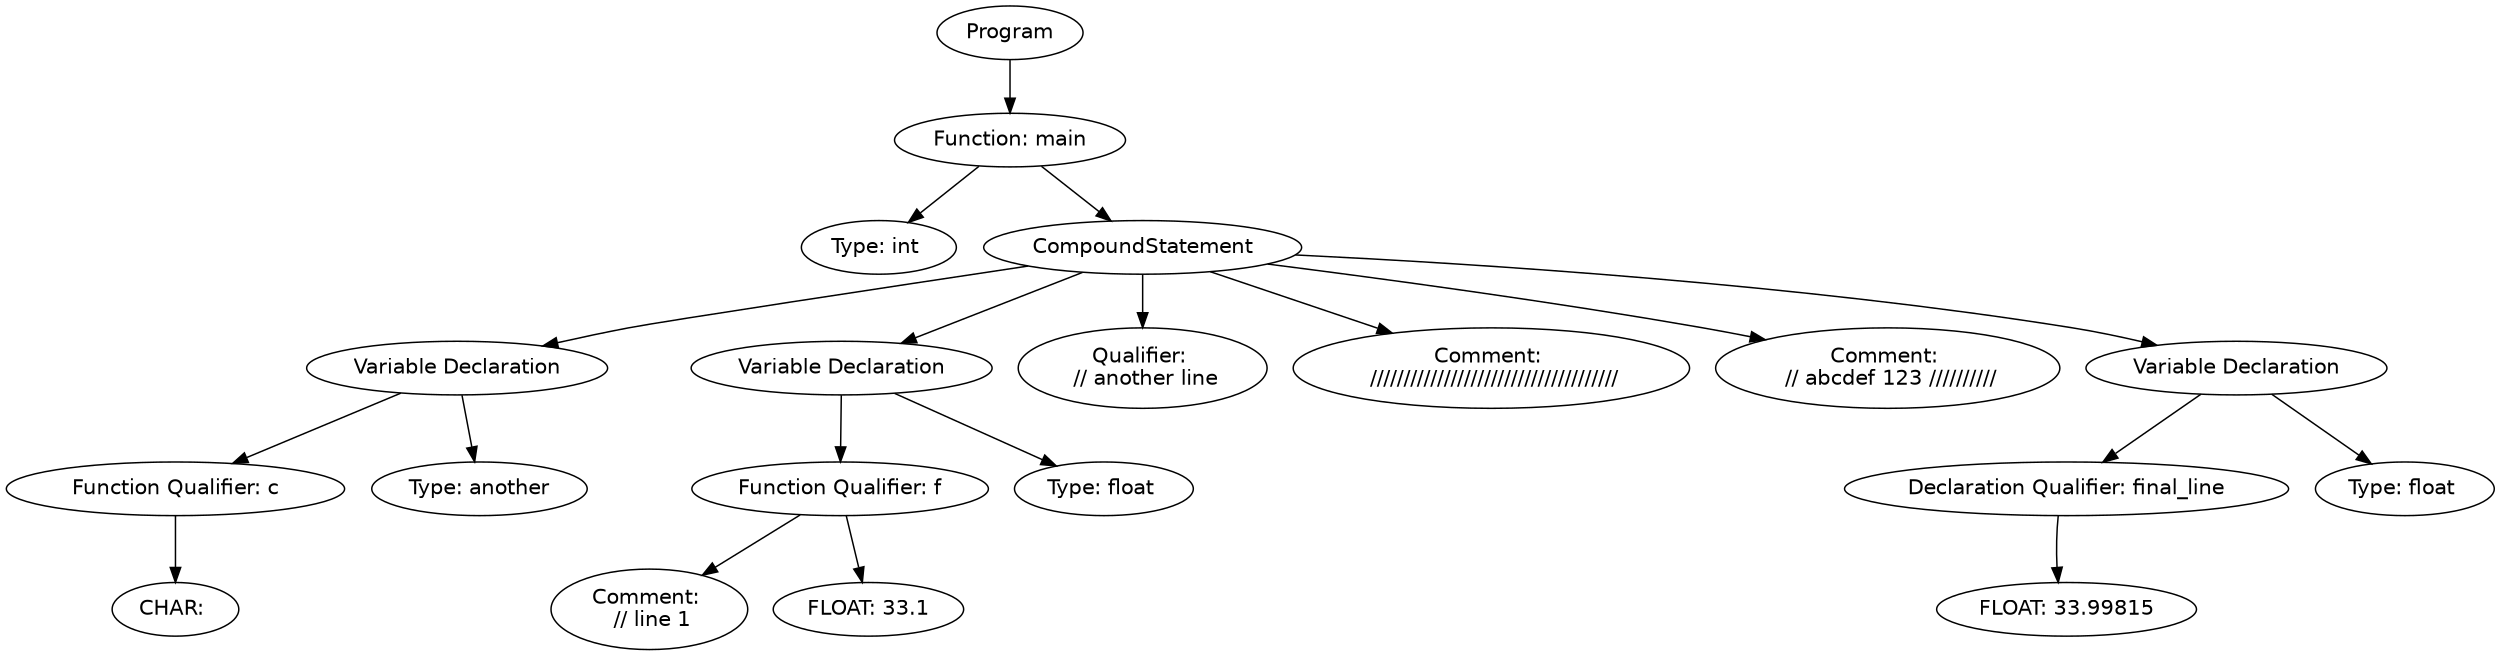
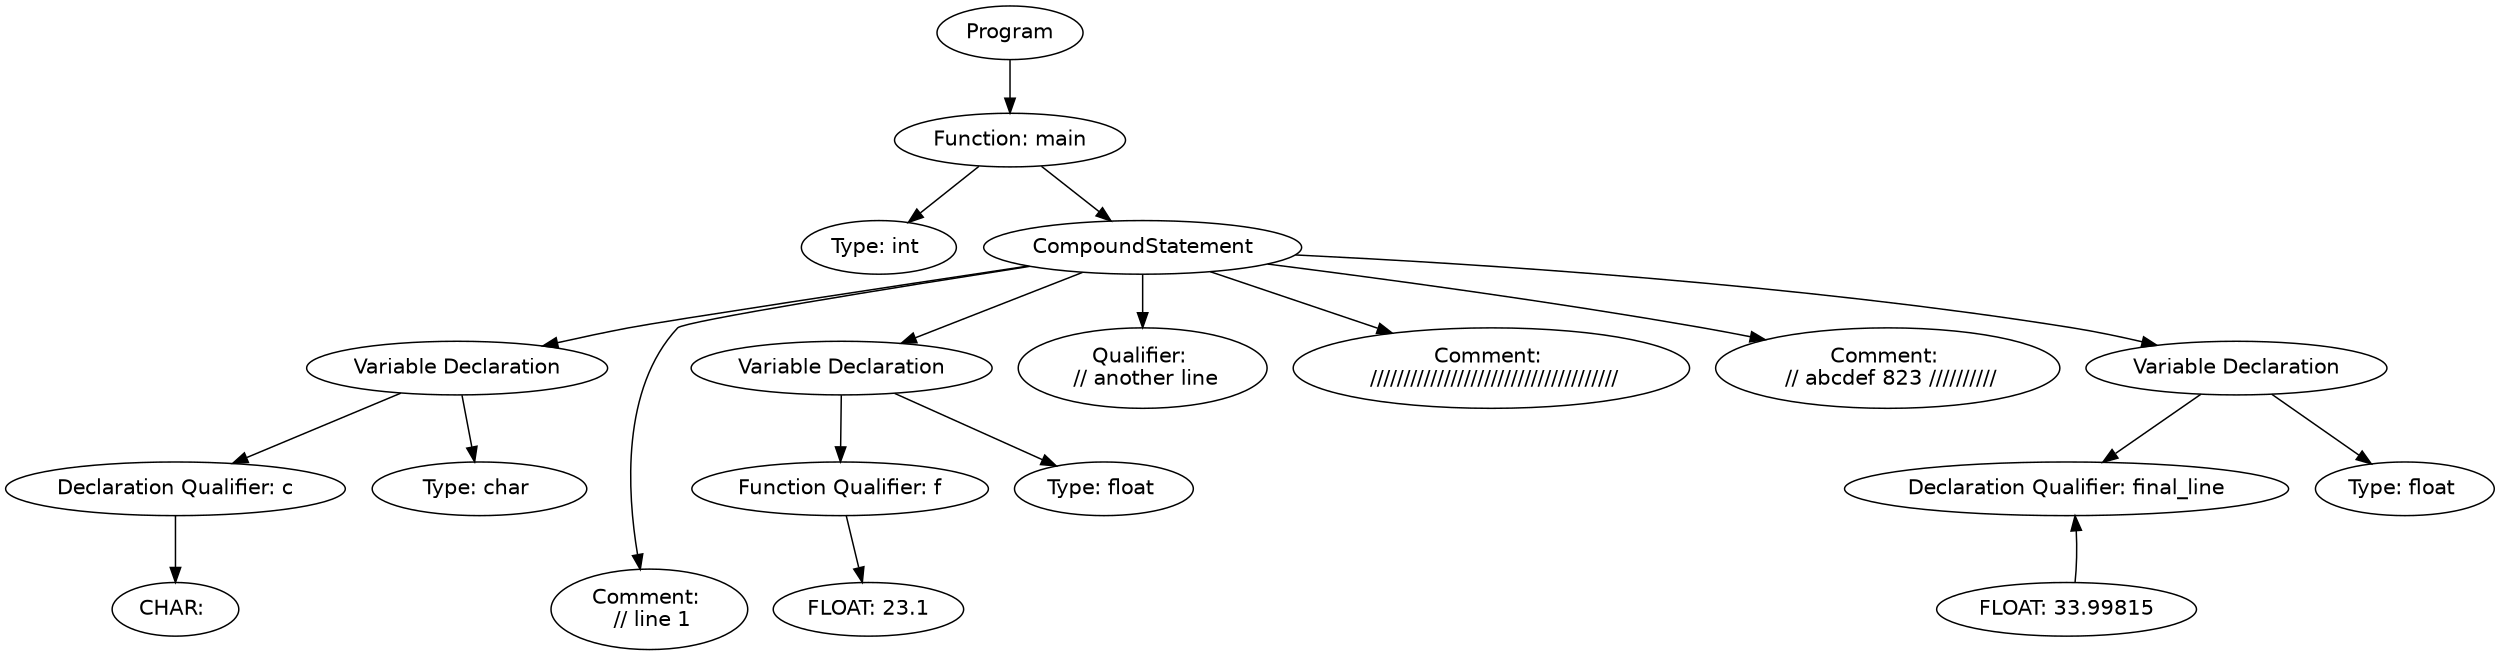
(1888, 368) -> (1888, 368)
(175, 489) -> (175, 489)
(479, 489) -> (479, 489)
(758, 541) -> (669, 340)
(2057, 542) -> (2077, 557)
(868, 609) -> (868, 609)
